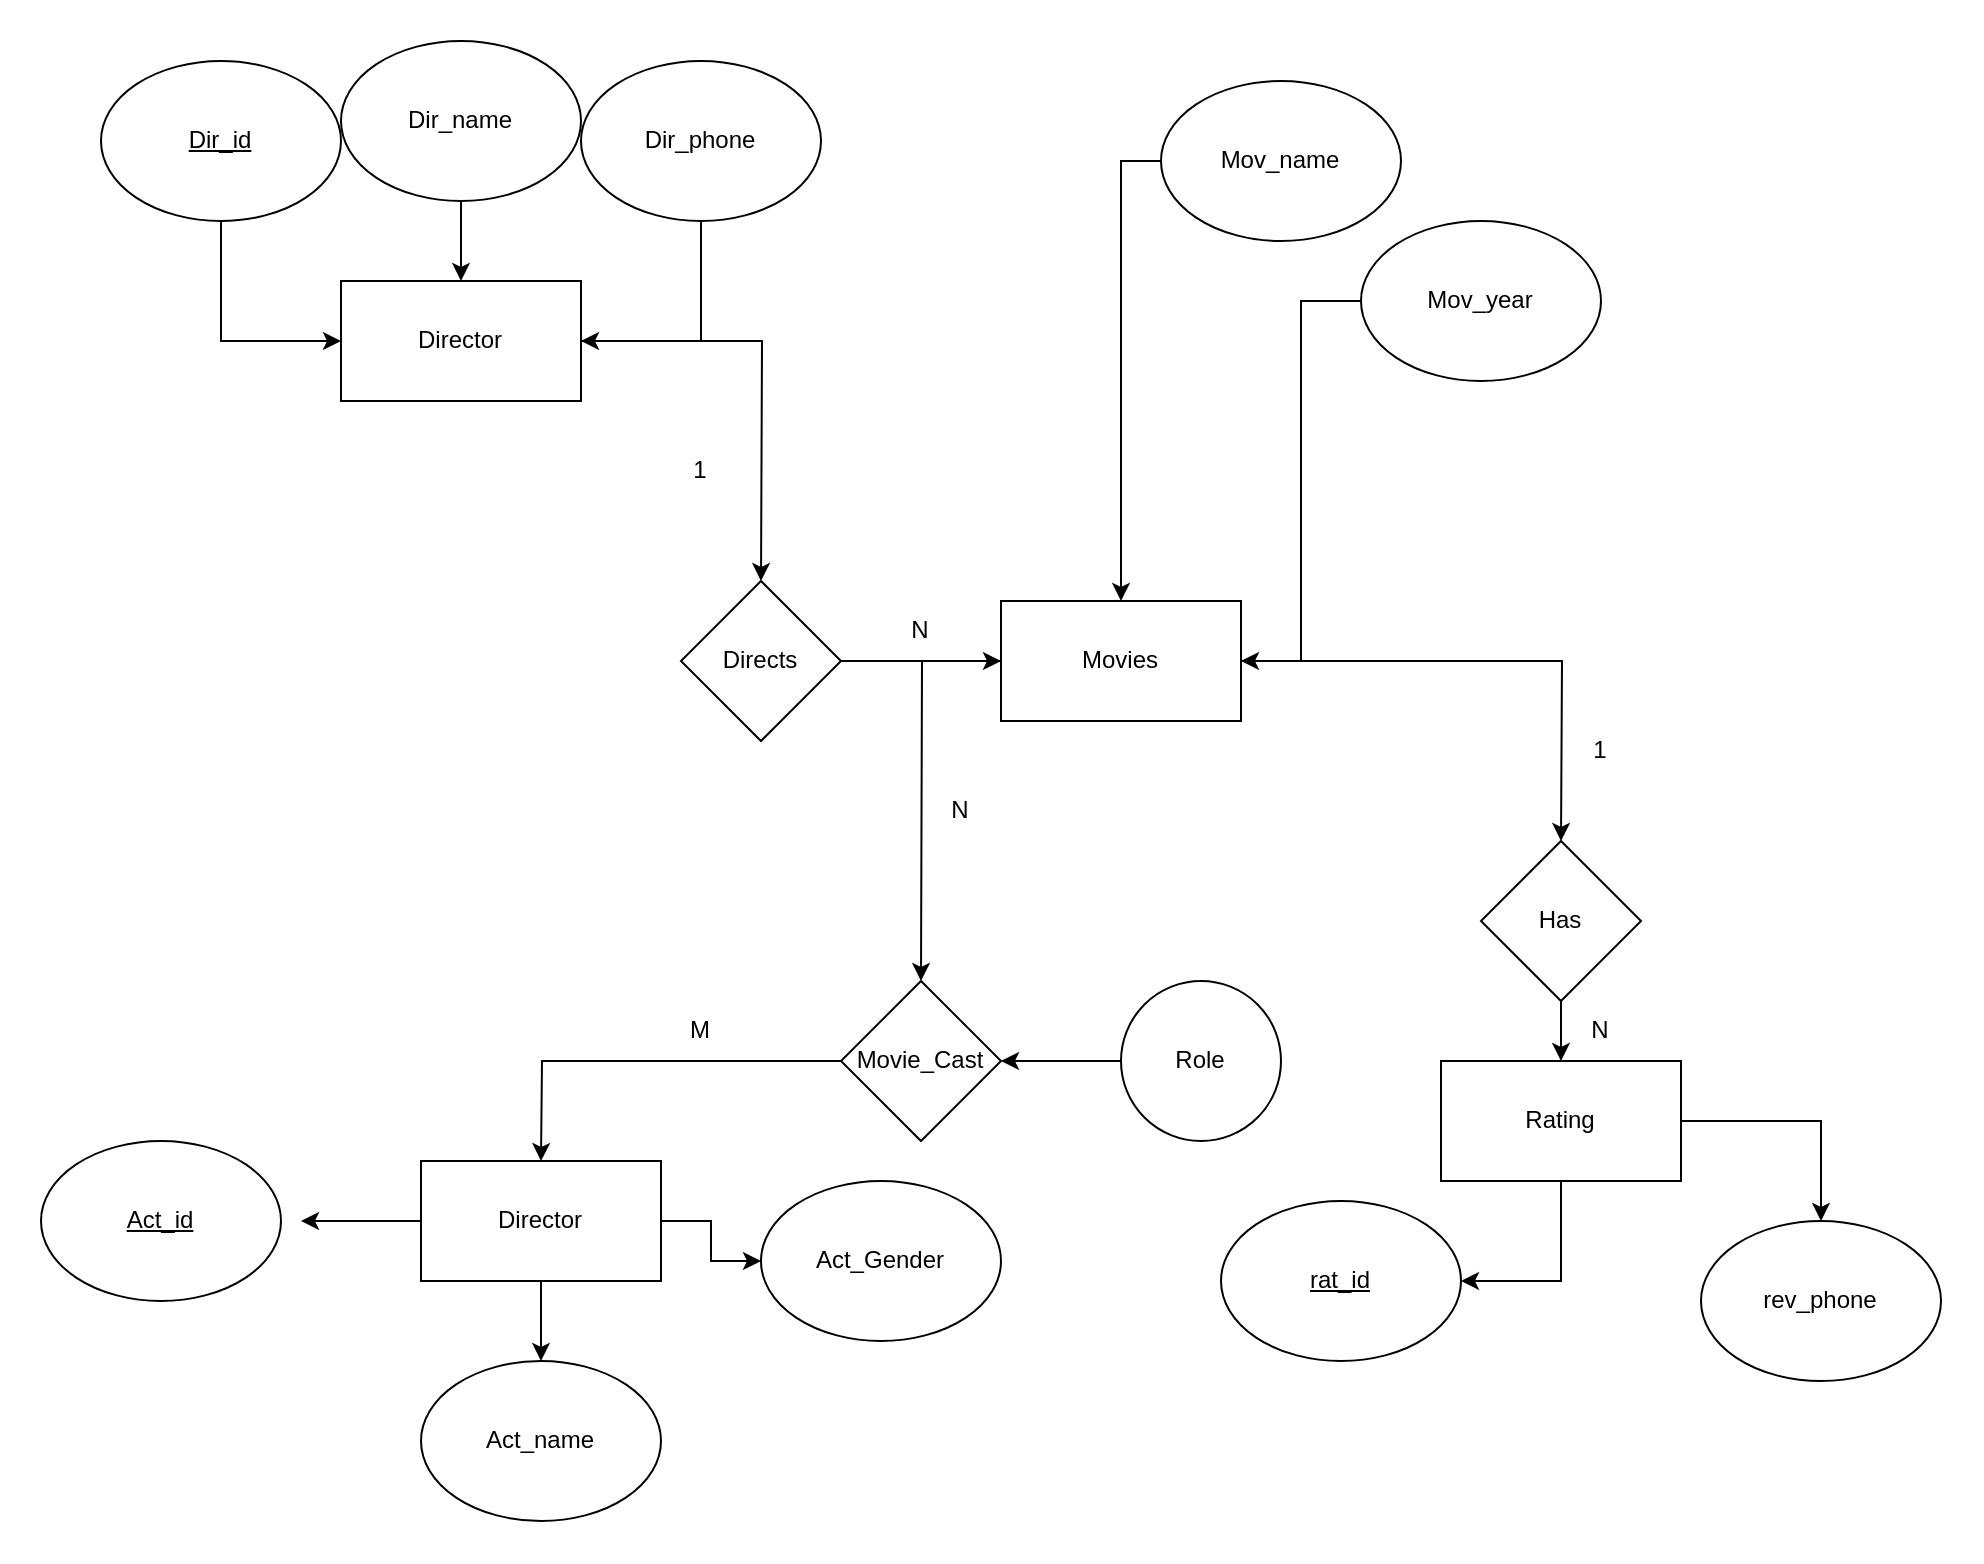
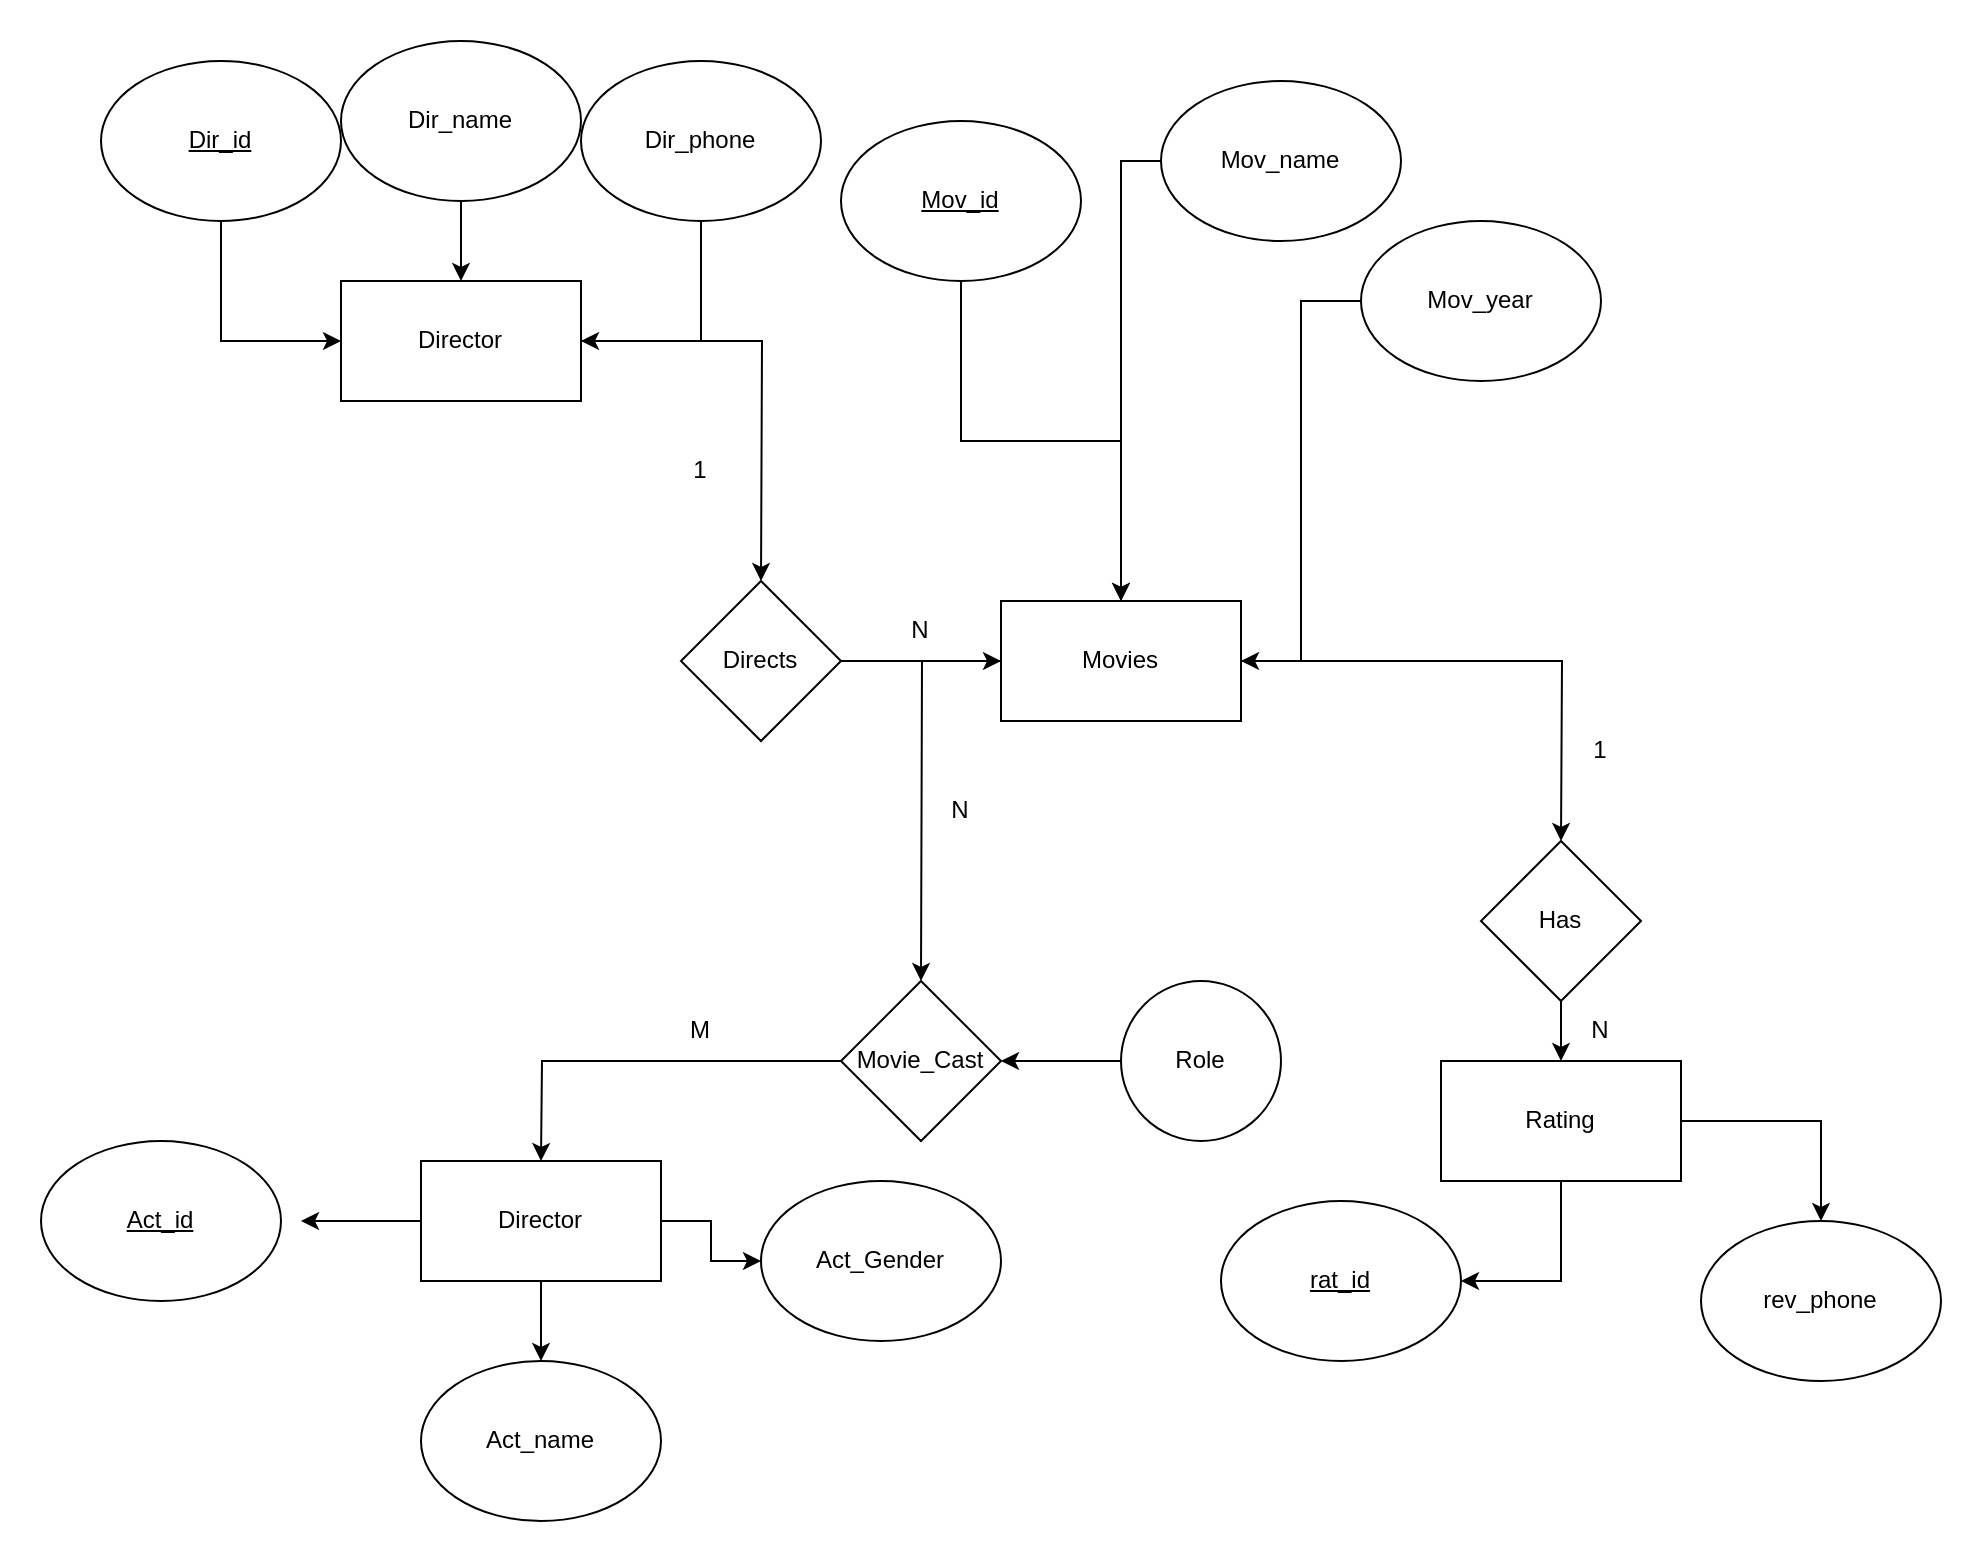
none -> (961, 201)
none -> (961, 439)
